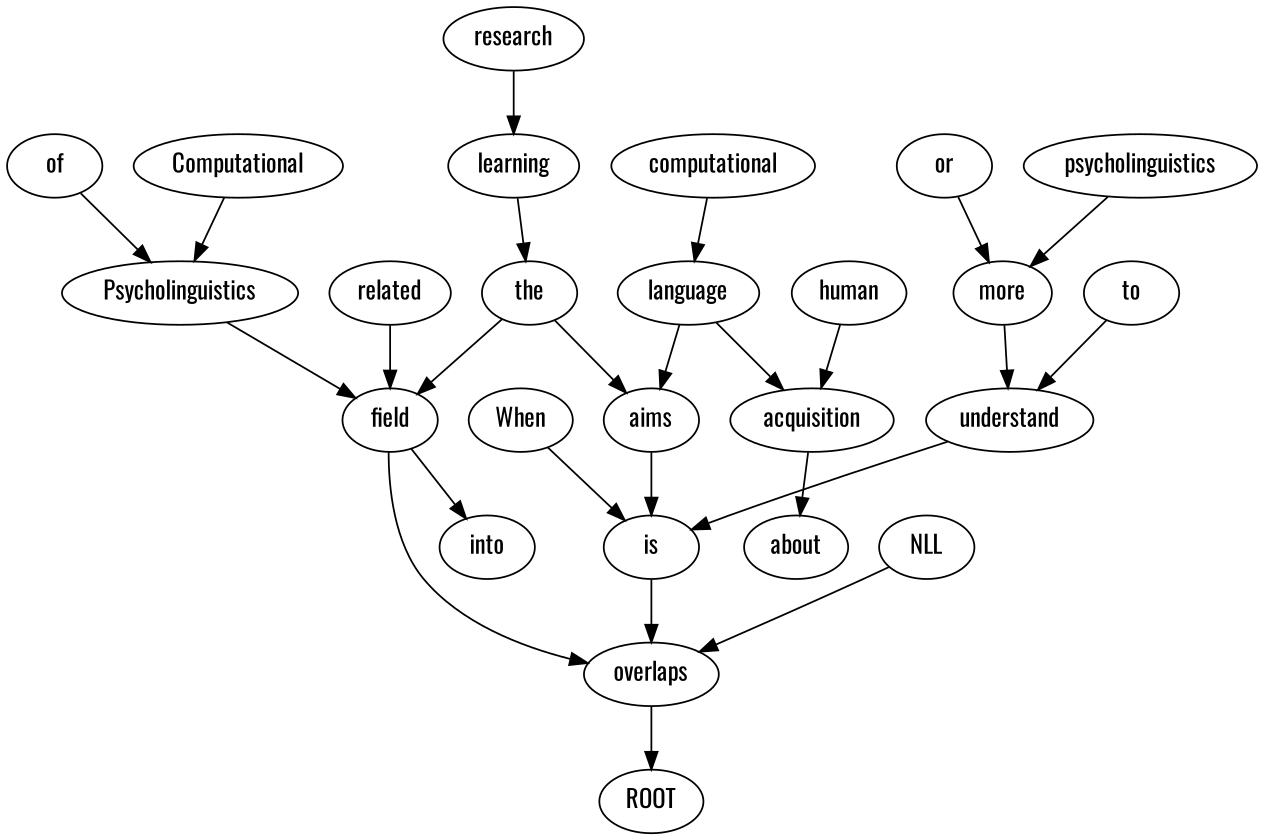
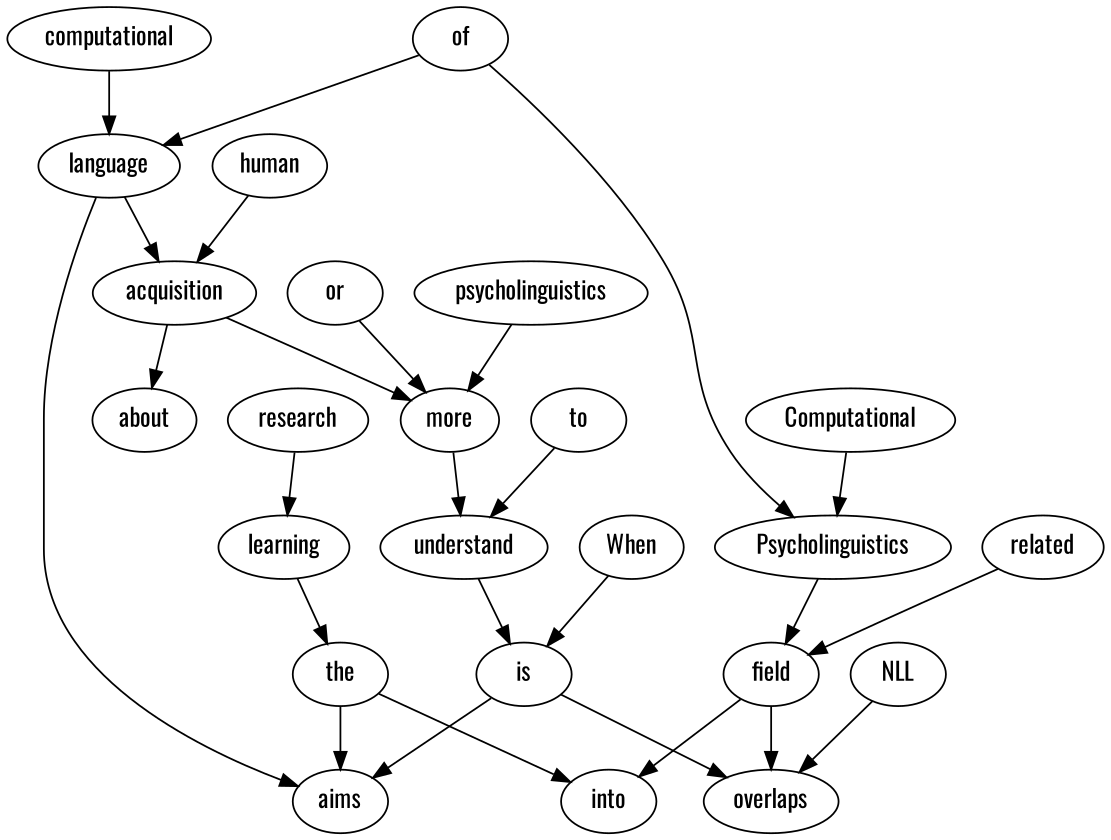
none -> (300, 97)
(467, 351) -> (466, 734)
none -> (310, 355)
(651, 475) -> (437, 735)
(651, 801) -> none
